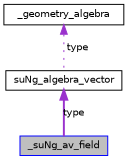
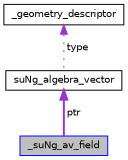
(64, 15) -> (64, 15)
(72, 113) -> (72, 113)
